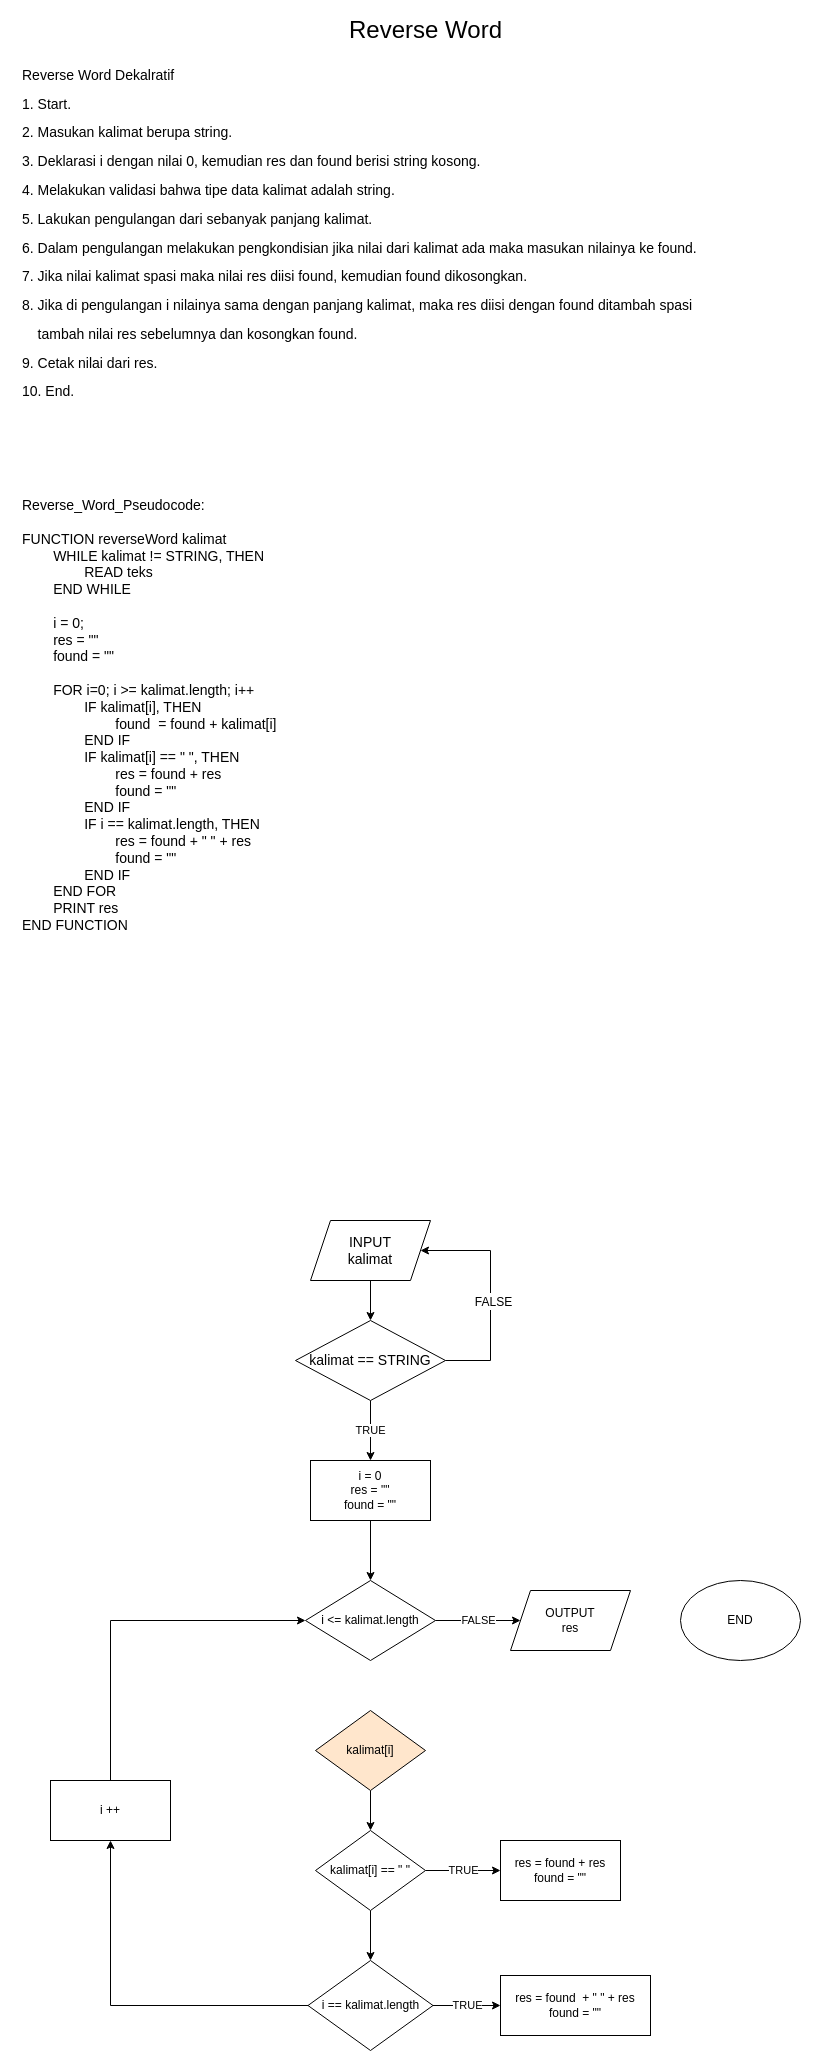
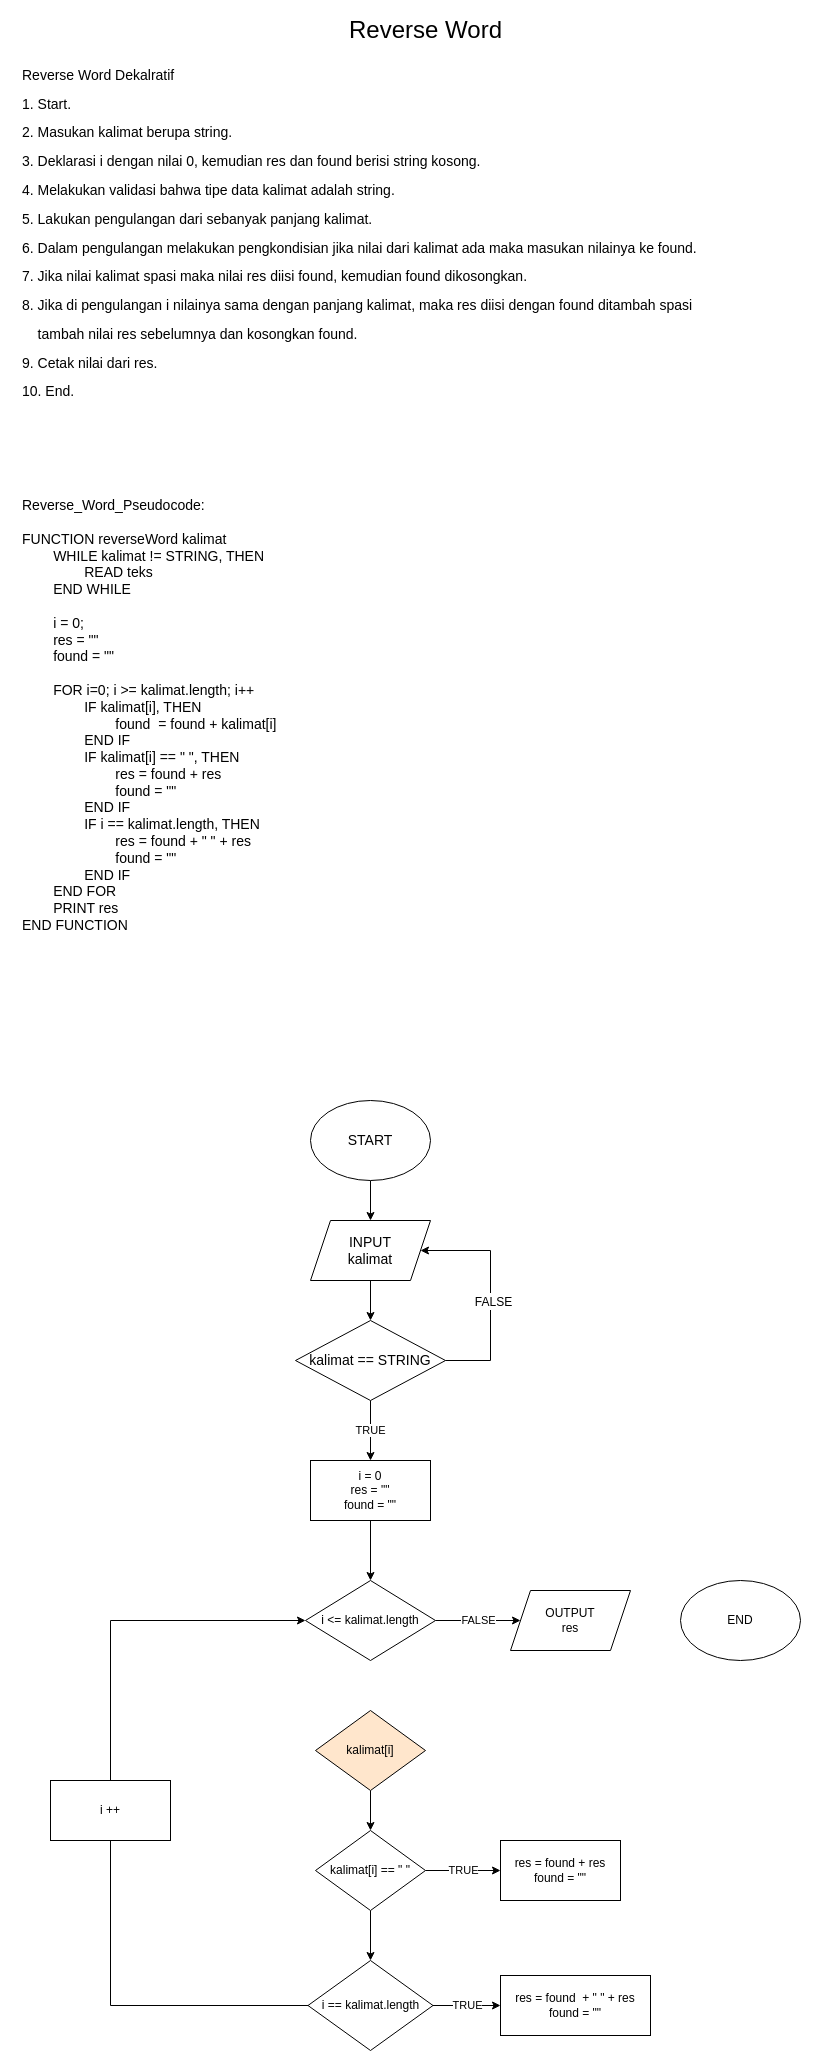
none -> (371, 1141)
none -> (371, 1197)
(111, 1848) -> (111, 1846)
